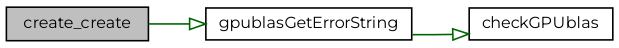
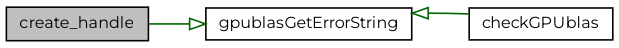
(77, 24) -> (77, 24)
(432, 35) -> (449, 13)
